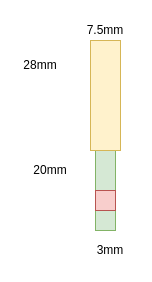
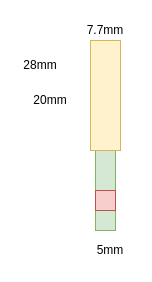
(106, 31) -> (106, 31)
(51, 171) -> (51, 101)
(111, 251) -> (111, 251)
